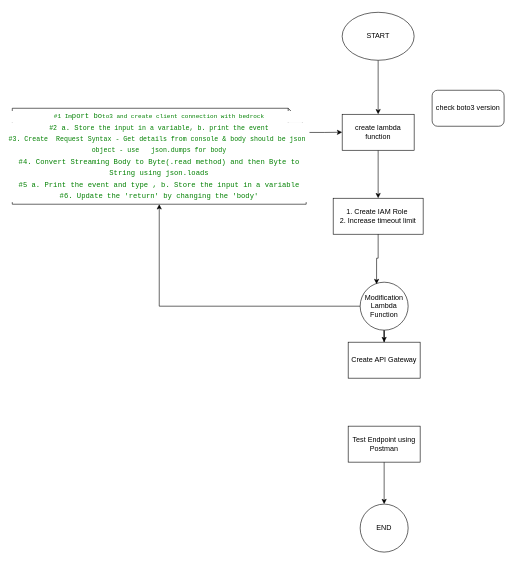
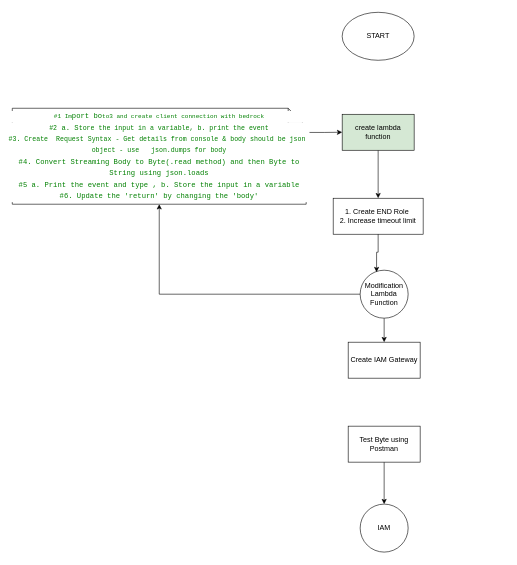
(378, 108) -> none
(468, 108) -> none
(378, 132) -> (378, 132)
(378, 216) -> (378, 216)
(384, 306) -> (384, 294)
(384, 360) -> (384, 360)
(384, 444) -> (384, 444)
(384, 528) -> (384, 528)
